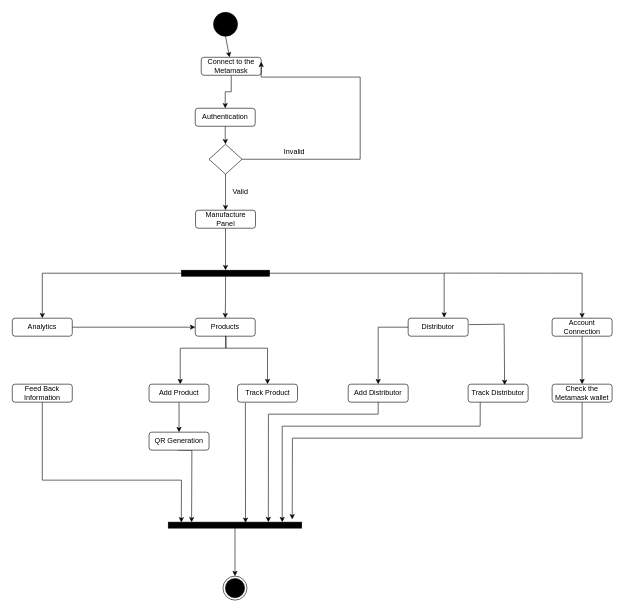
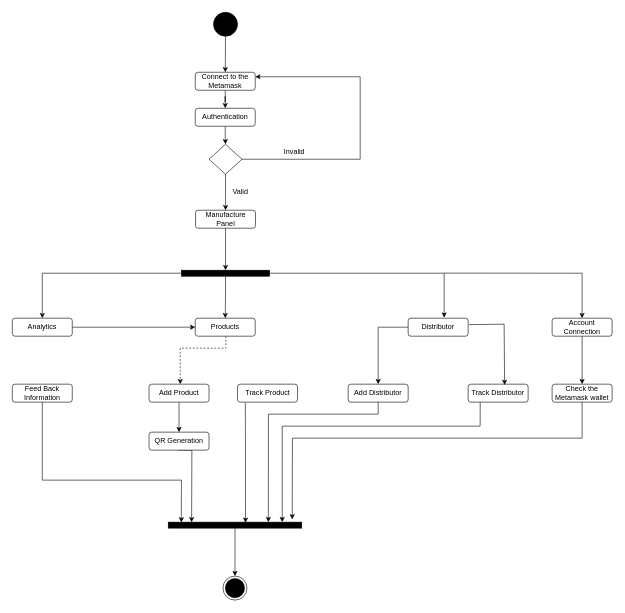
(231, 66) -> (225, 81)
(185, 348) -> (185, 348)
(268, 362) -> none
